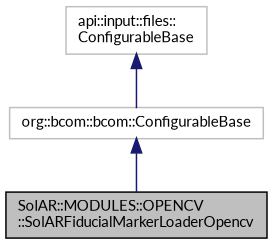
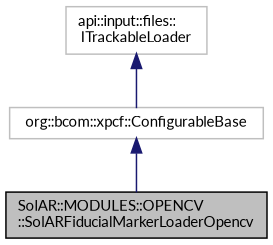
(136, 30) -> (136, 30)
(136, 123) -> (136, 123)
